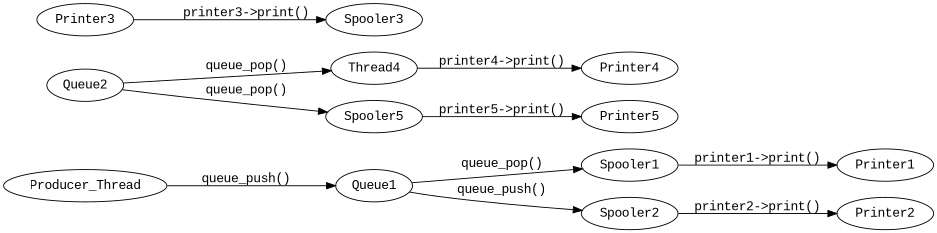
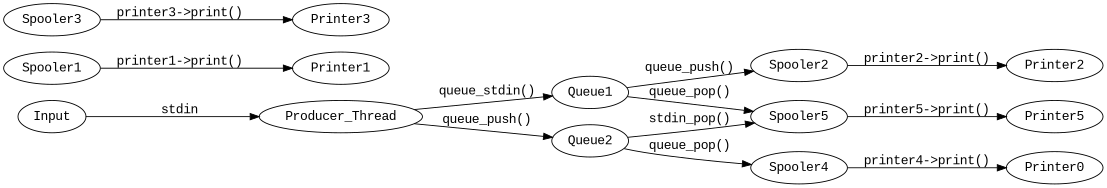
(225, 20) -> (192, 20)
(374, 68) -> (799, 168)
(630, 68) -> (1055, 168)
(246, 90) -> (690, 119)
none -> (52, 117)
none -> (479, 130)
(493, 176) -> (686, 103)
(246, 179) -> (487, 91)
